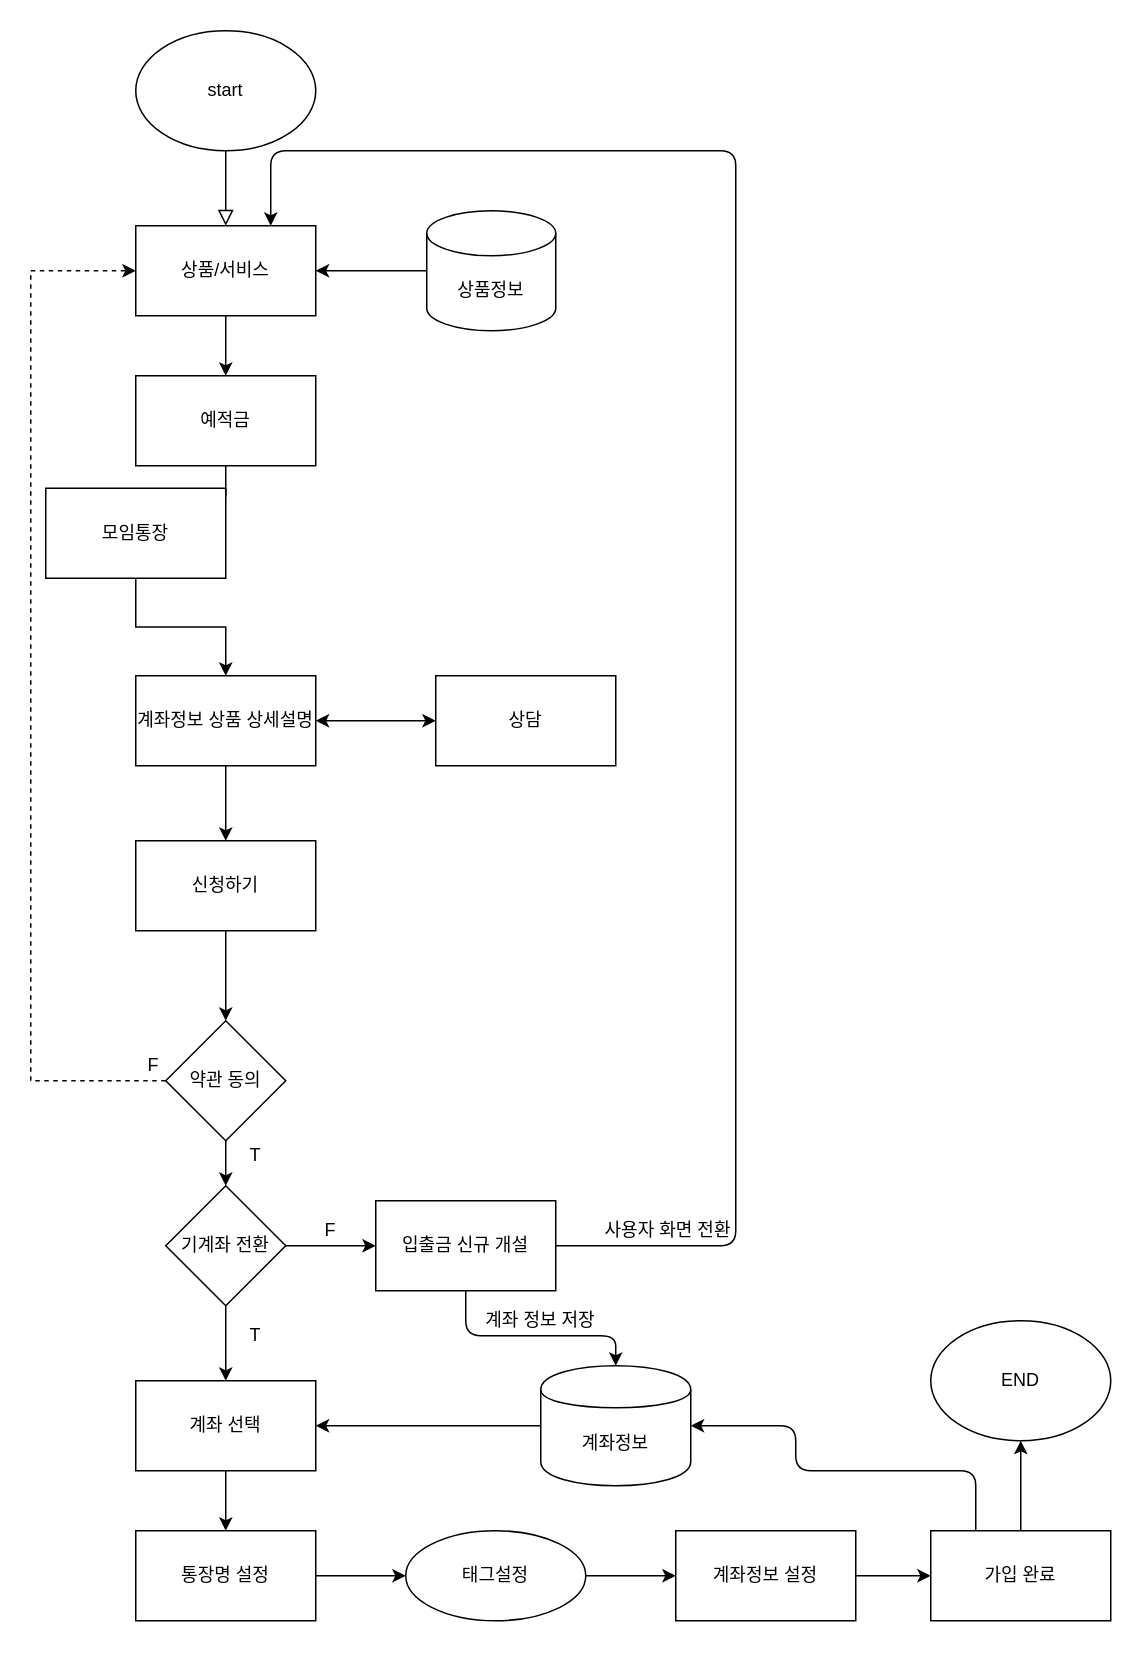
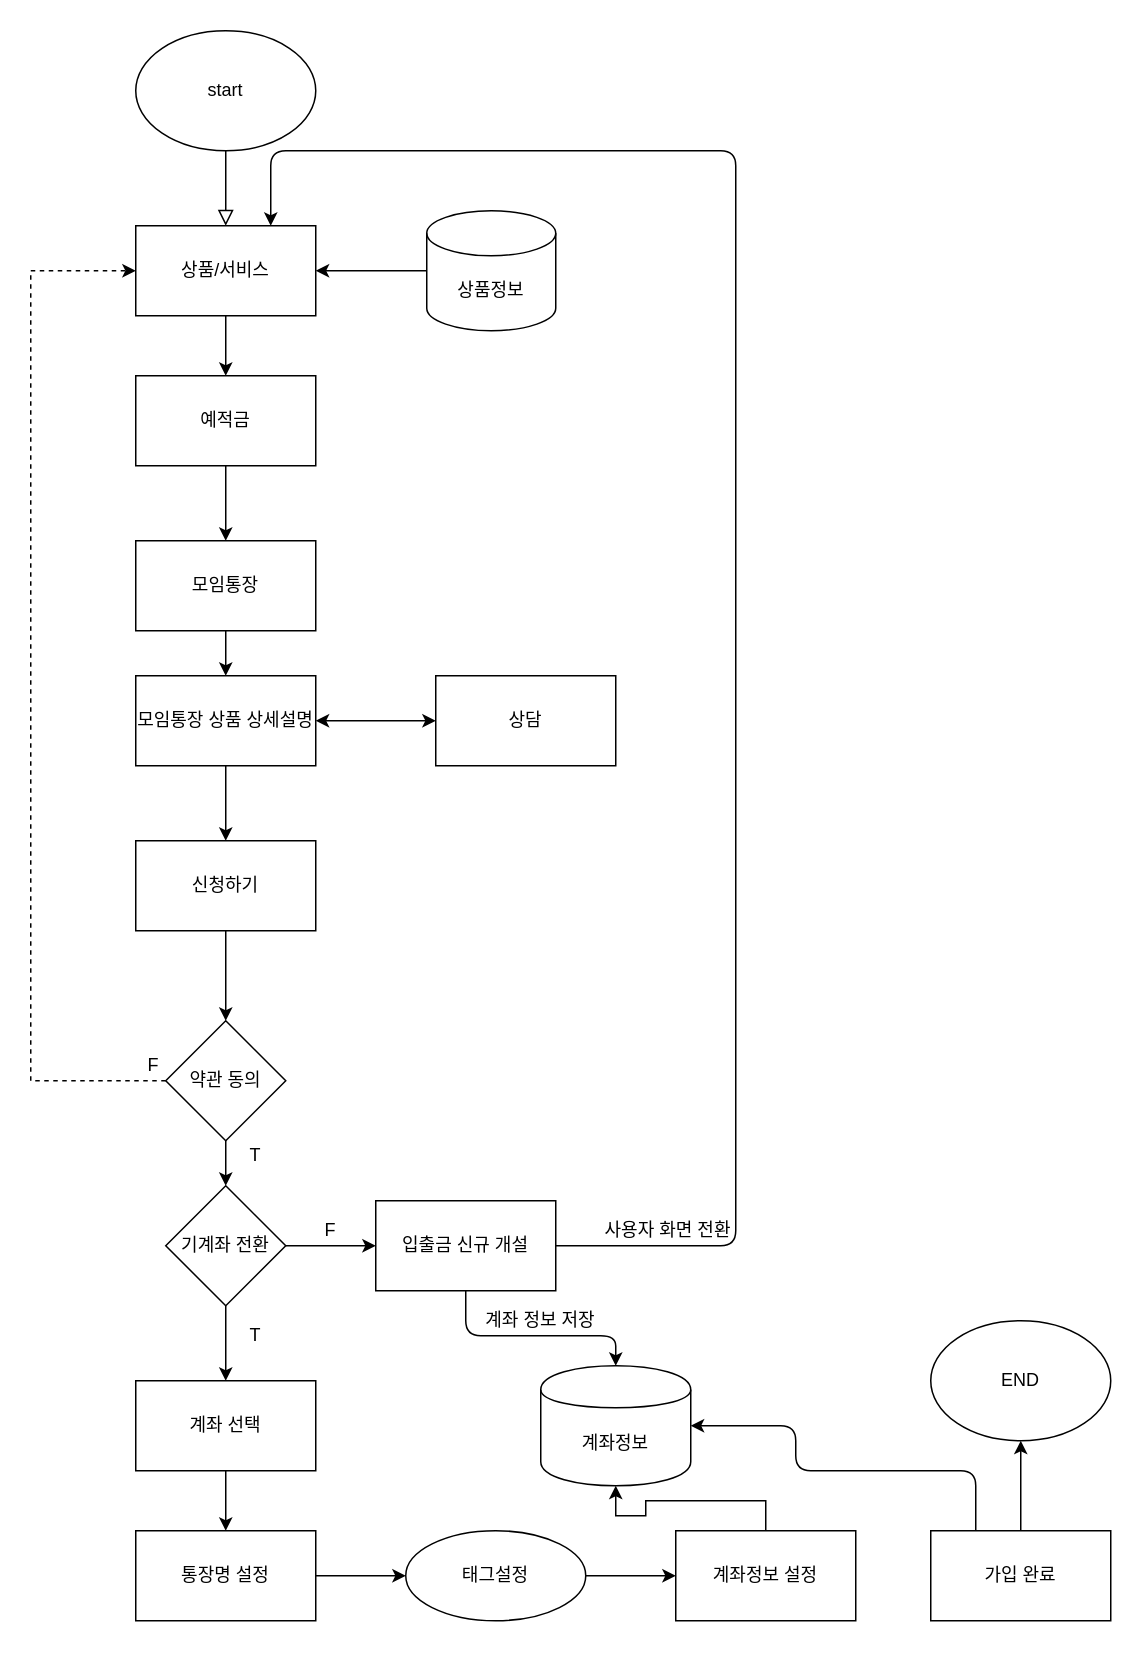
(136, 533) -> (226, 586)
(226, 721) -> (226, 721)
(434, 1426) -> none
(888, 1576) -> (689, 1501)
